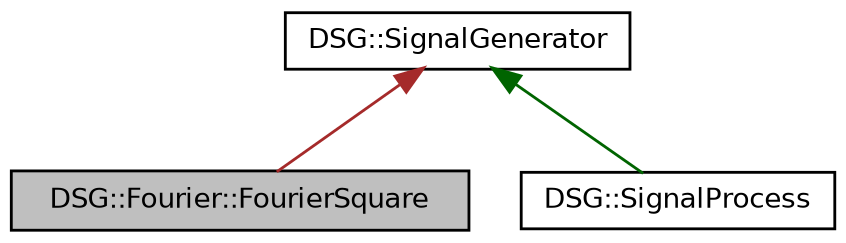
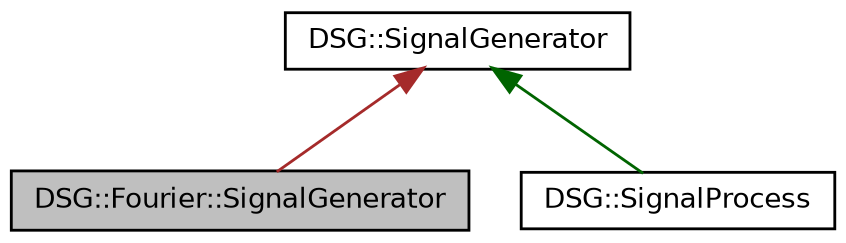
(240, 201) -> (240, 201)
